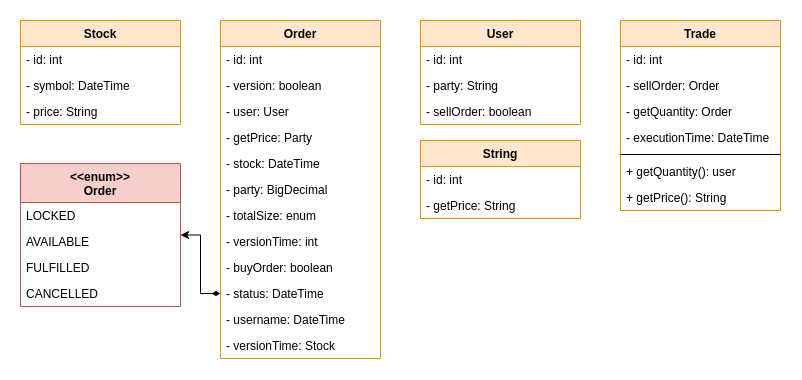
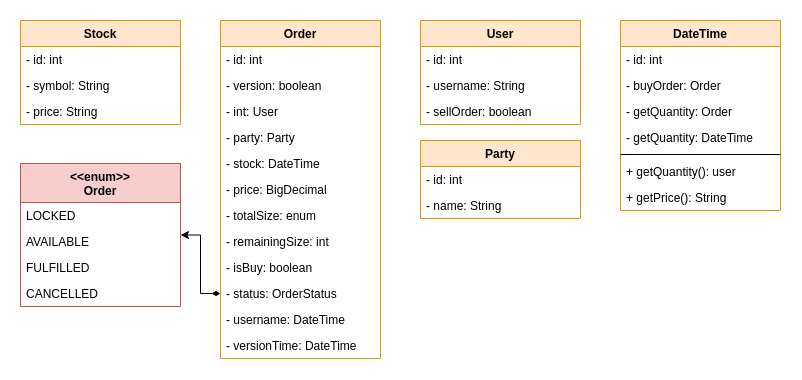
(700, 34) -> (700, 34)
(79, 86) -> (72, 86)
(470, 86) -> (480, 86)
(679, 86) -> (678, 86)
(262, 112) -> (257, 112)
(277, 138) -> (268, 138)
(701, 138) -> (695, 138)
(500, 154) -> (500, 154)
(280, 190) -> (279, 190)
(479, 206) -> (467, 206)
(277, 242) -> (282, 242)
(284, 268) -> (272, 268)
(280, 294) -> (292, 294)
(285, 346) -> (294, 346)
